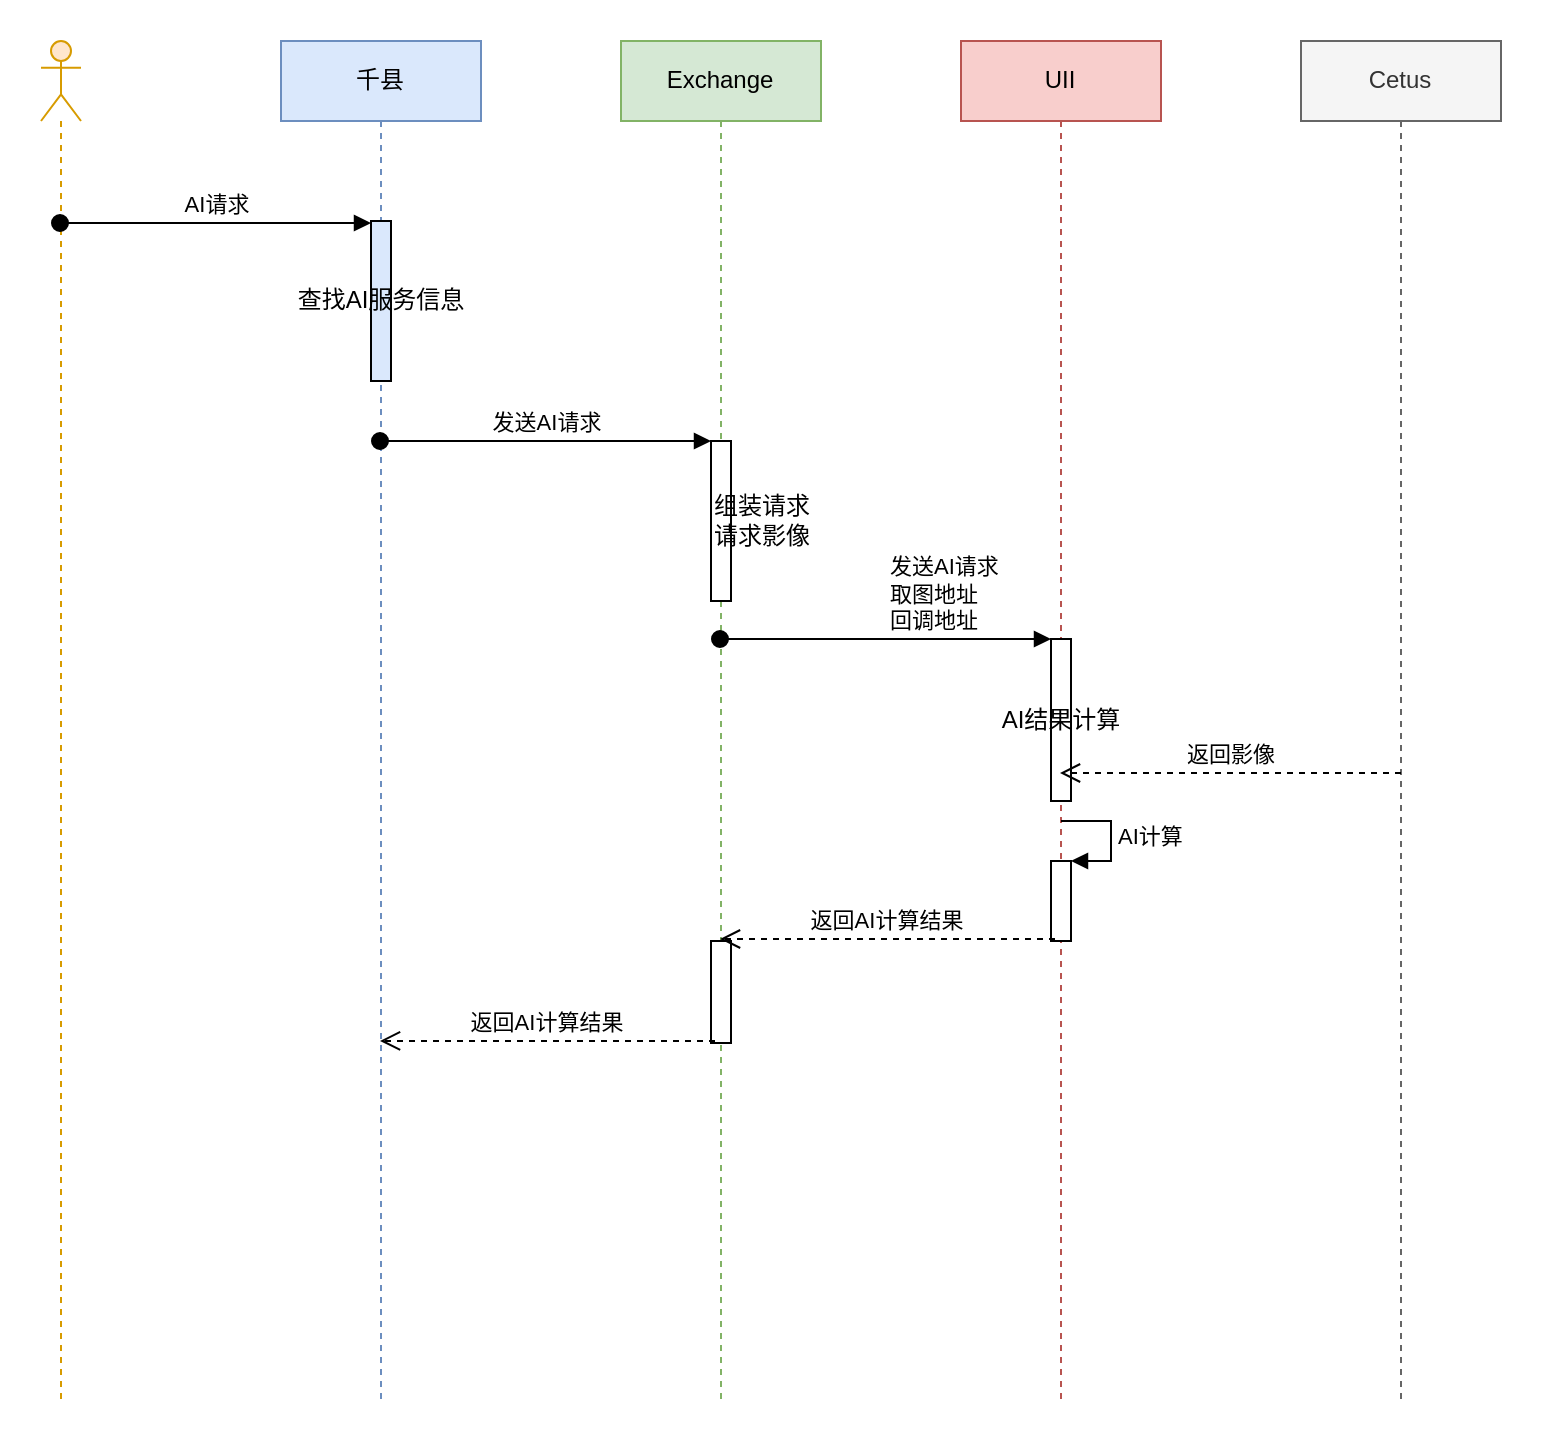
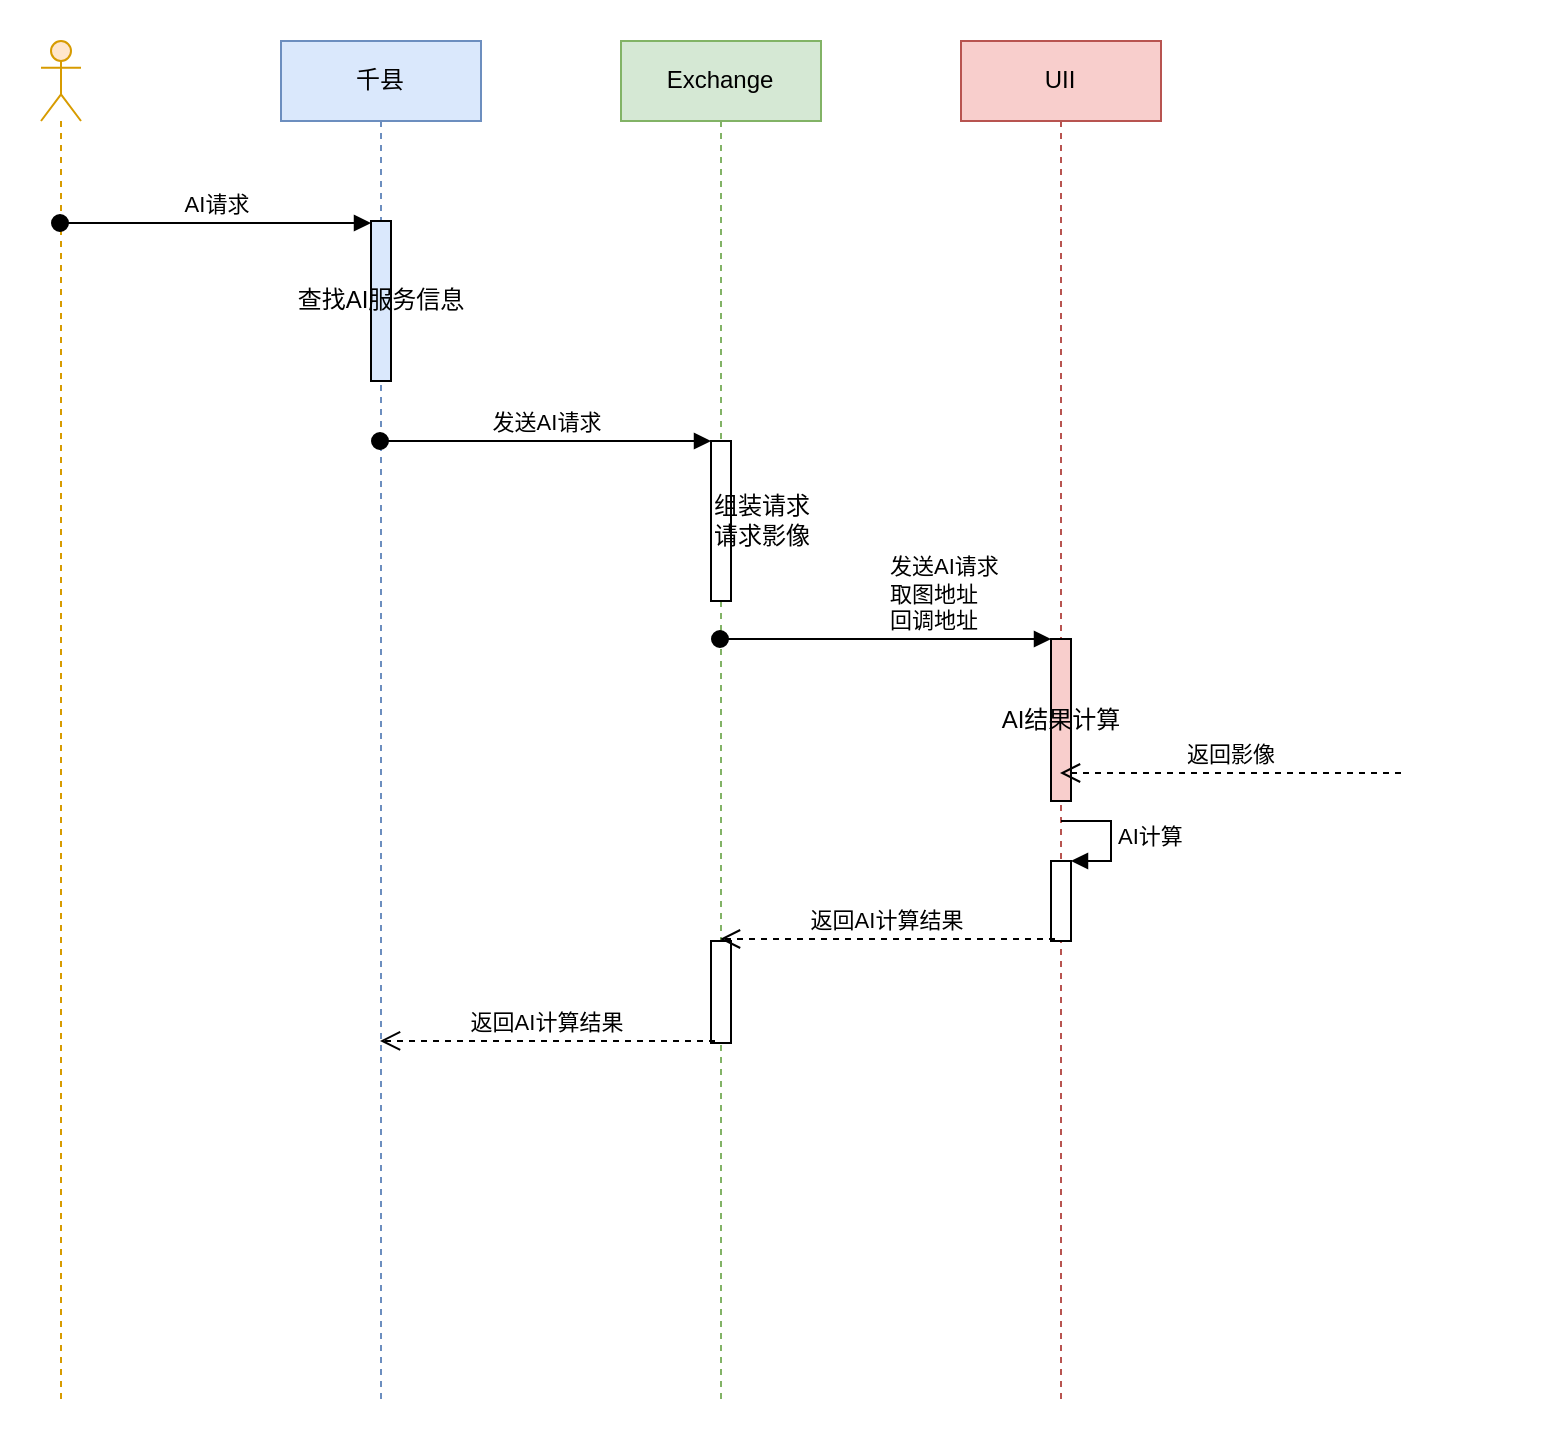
(1061, 720) -> (1061, 720)
(1401, 721) -> none
